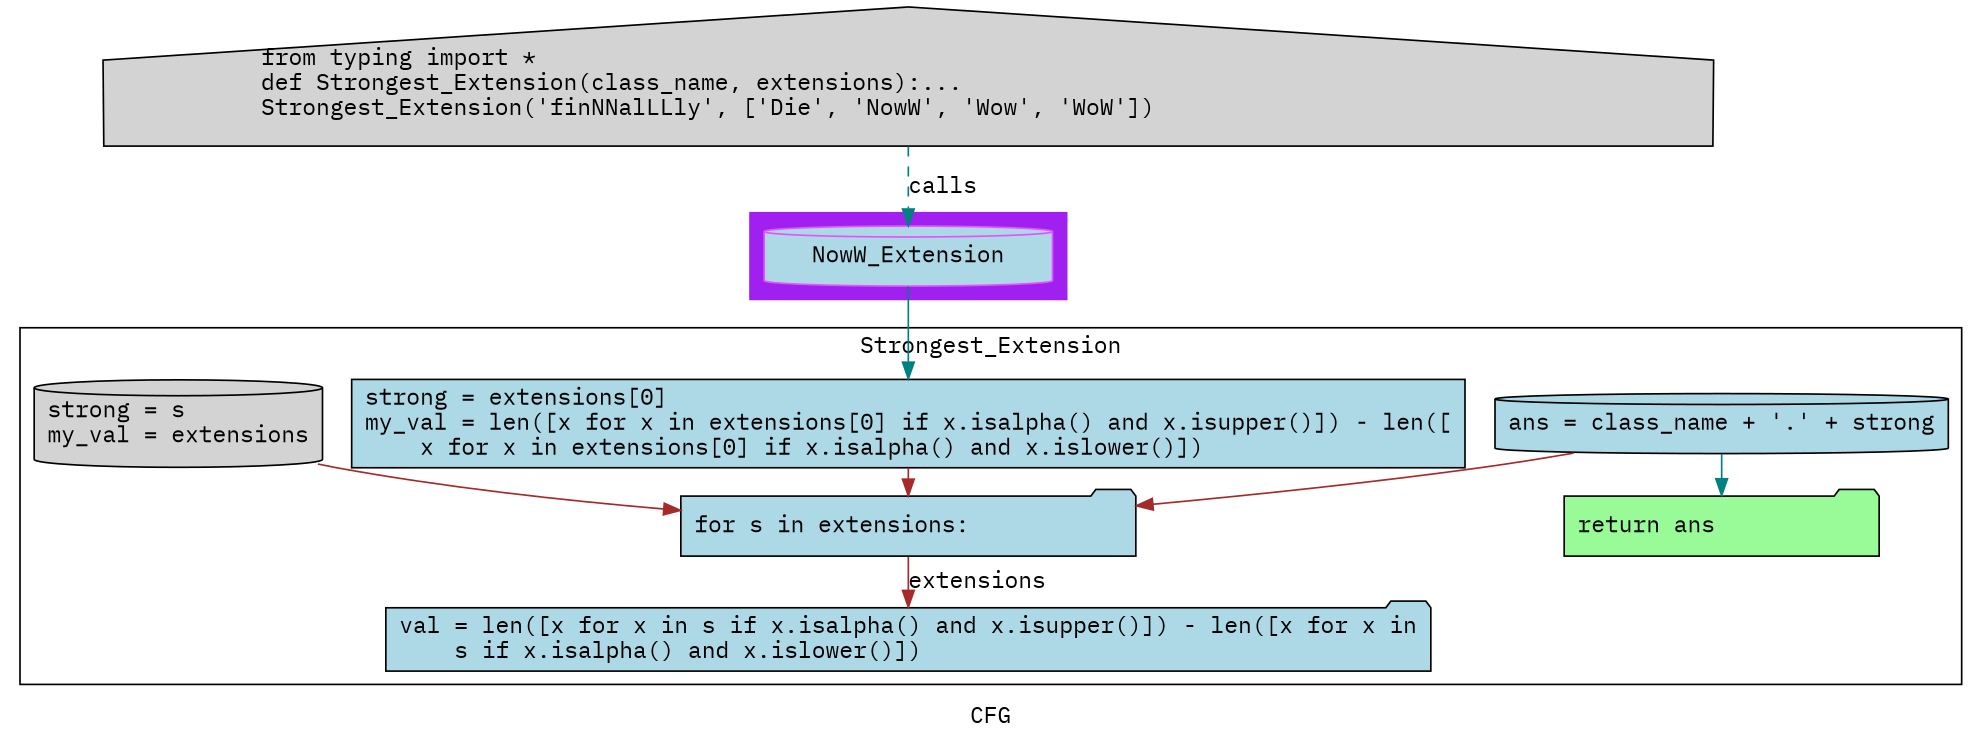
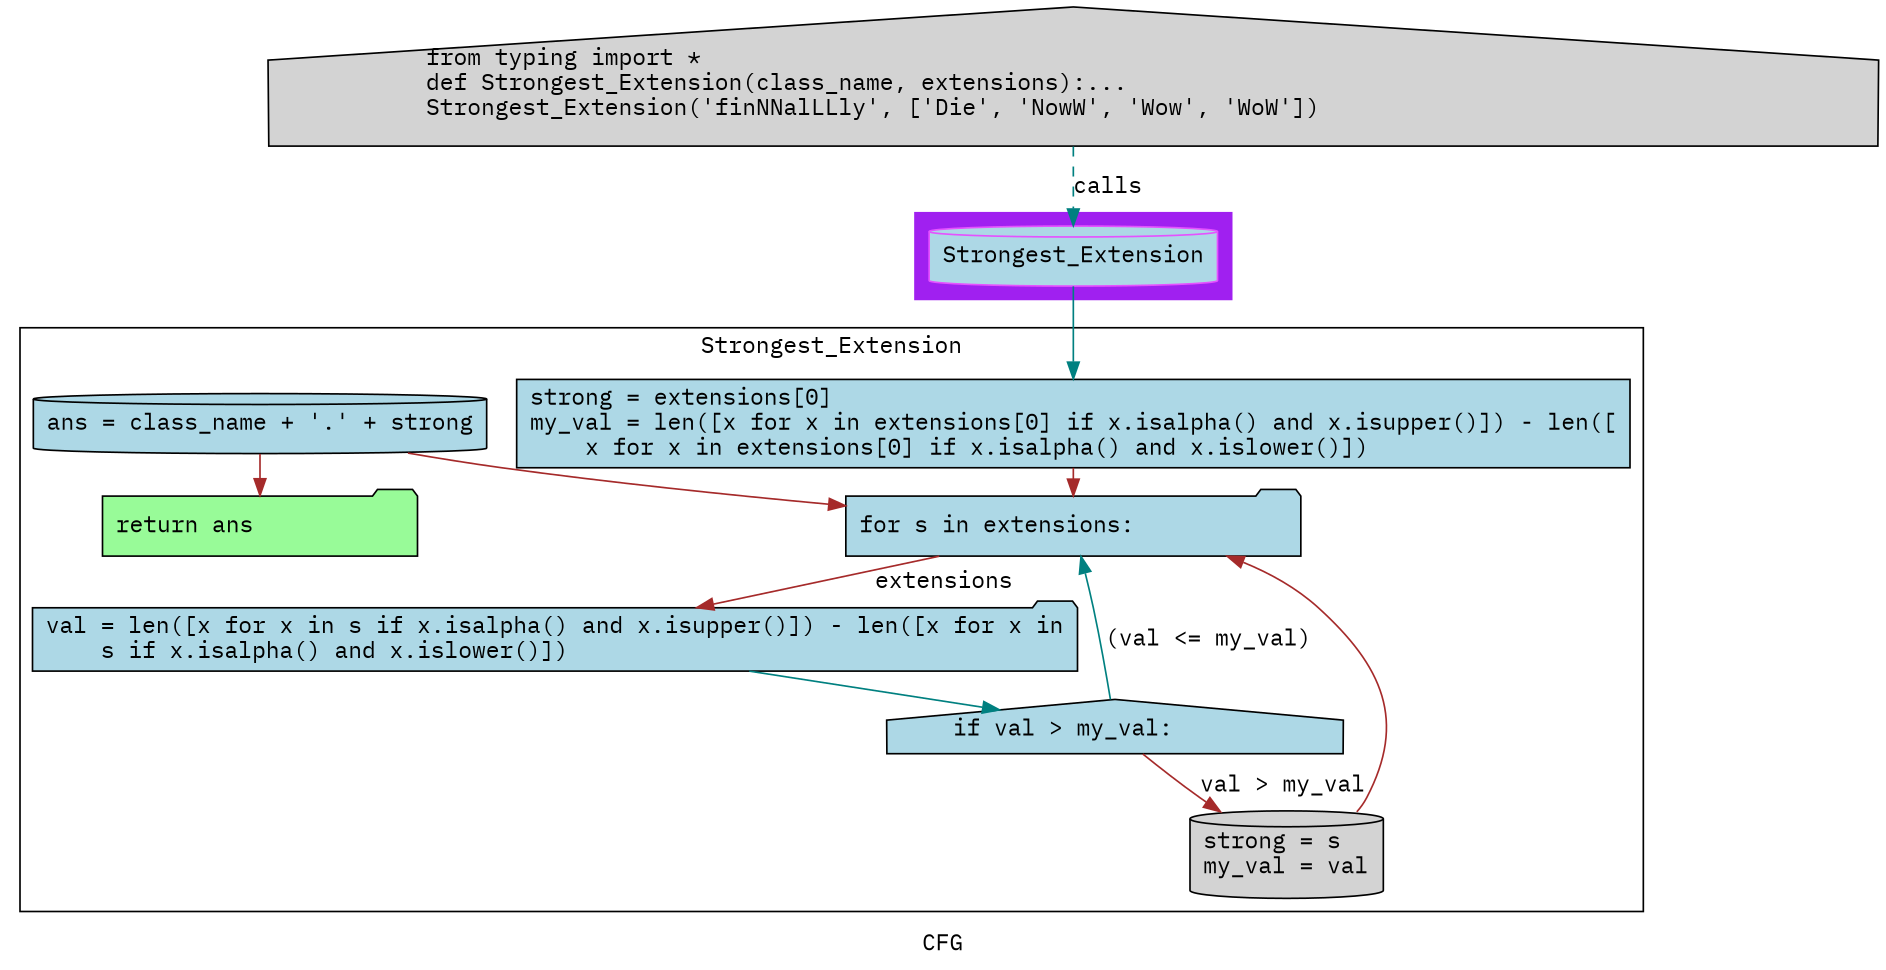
(908, 256) -> (1073, 256)
(178, 424) -> (1287, 855)
(1722, 466) -> (260, 466)
none -> (1115, 729)
